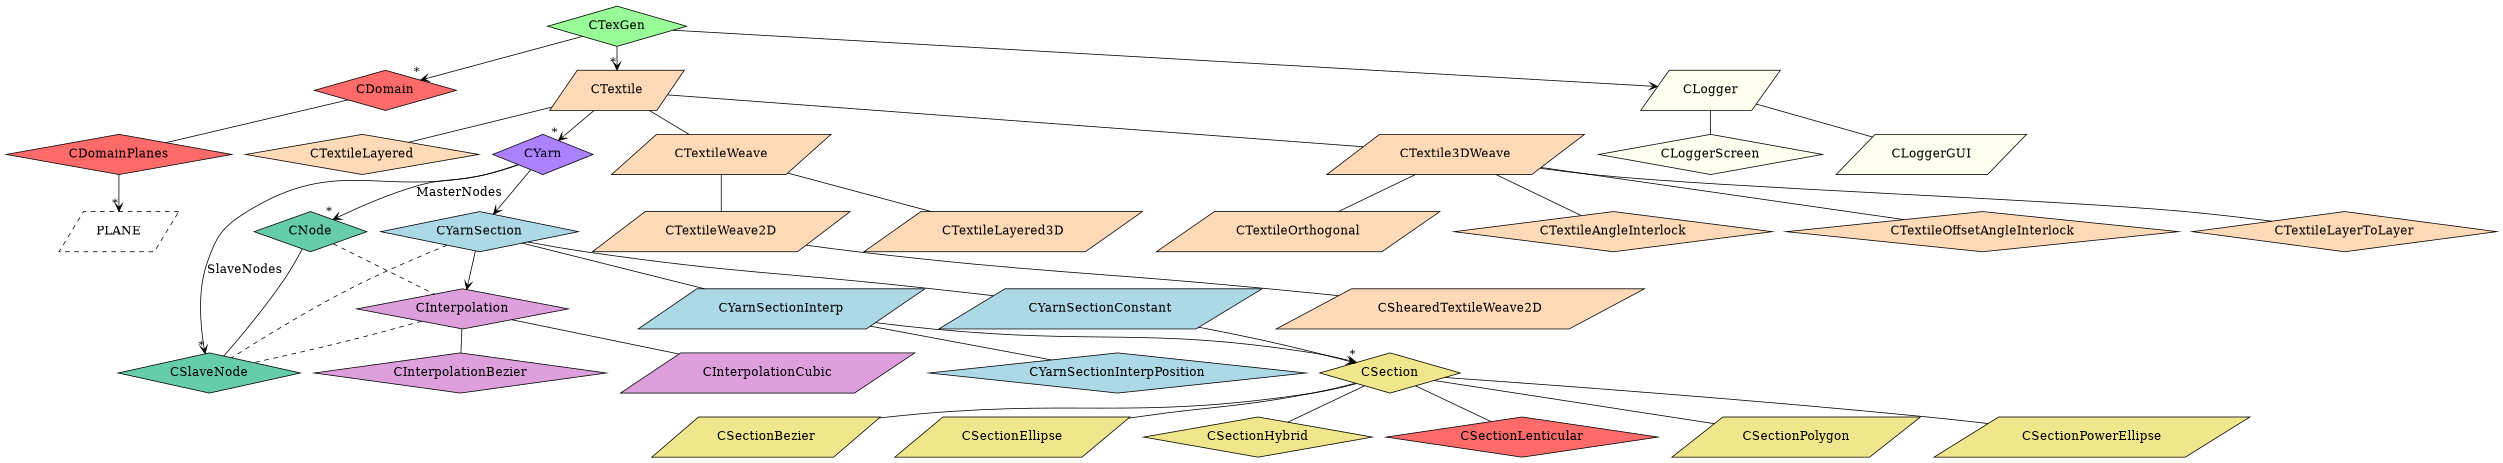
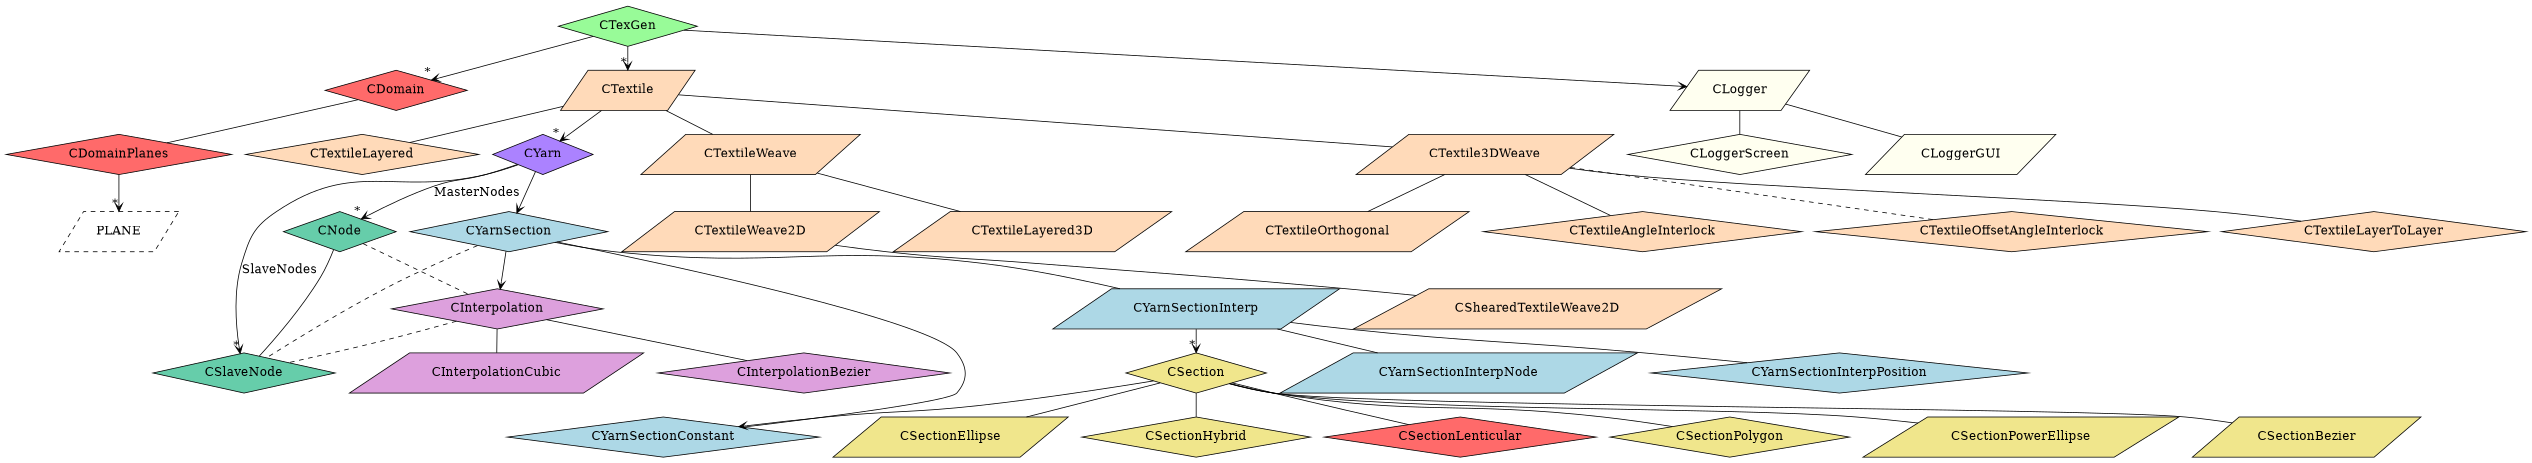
(1722, 194) -> (1752, 194)
(1100, 309) -> (663, 437)
(1274, 343) -> (951, 408)
none -> (1459, 373)
(1796, 437) -> (1730, 437)
